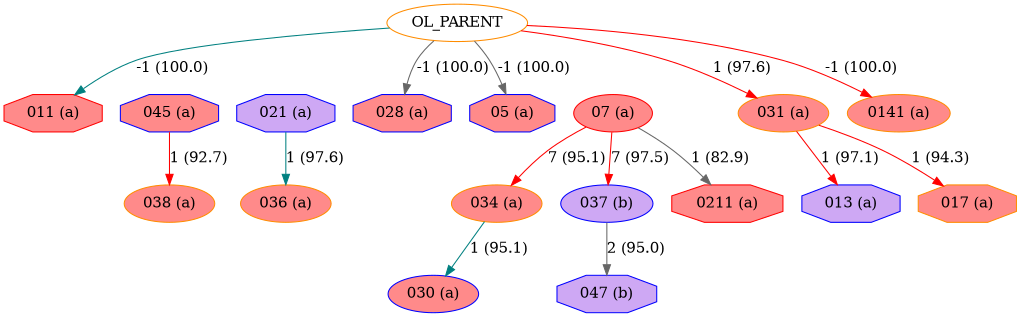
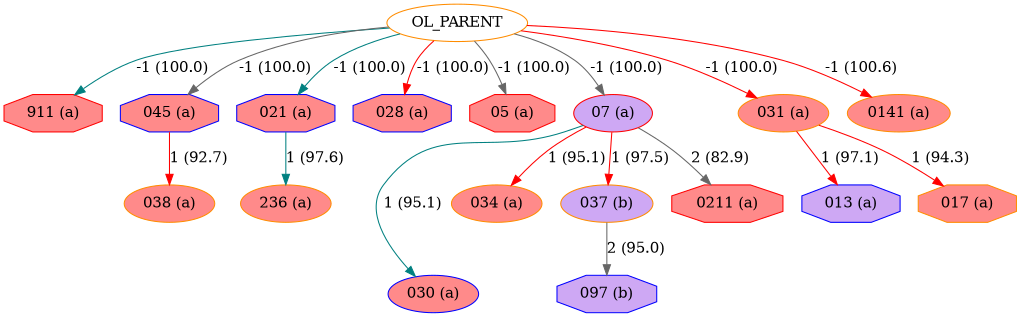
none -> (288, 44)
none -> (348, 52)
none -> (562, 52)
(417, 60) -> (417, 60)
(742, 68) -> (742, 68)
(861, 68) -> (861, 68)
(53, 113) -> (53, 113)
(286, 113) -> (286, 113)
(512, 113) -> (512, 113)
(613, 113) -> (613, 113)
(577, 158) -> (577, 158)
(640, 158) -> (640, 158)
(720, 158) -> (720, 158)
(286, 204) -> (286, 204)
(607, 204) -> (607, 204)
(468, 245) -> (431, 149)
(607, 294) -> (607, 294)
